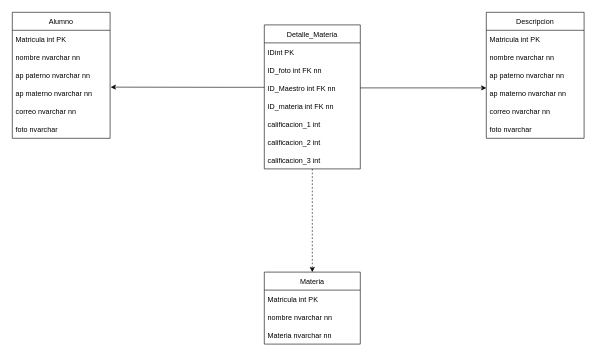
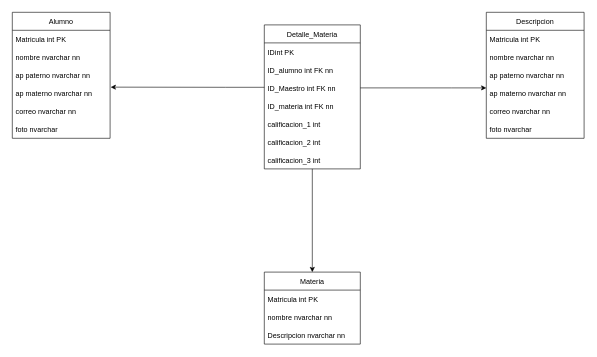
(298, 70) -> (301, 70)
(312, 218) -> (312, 218)
(303, 335) -> (310, 335)
